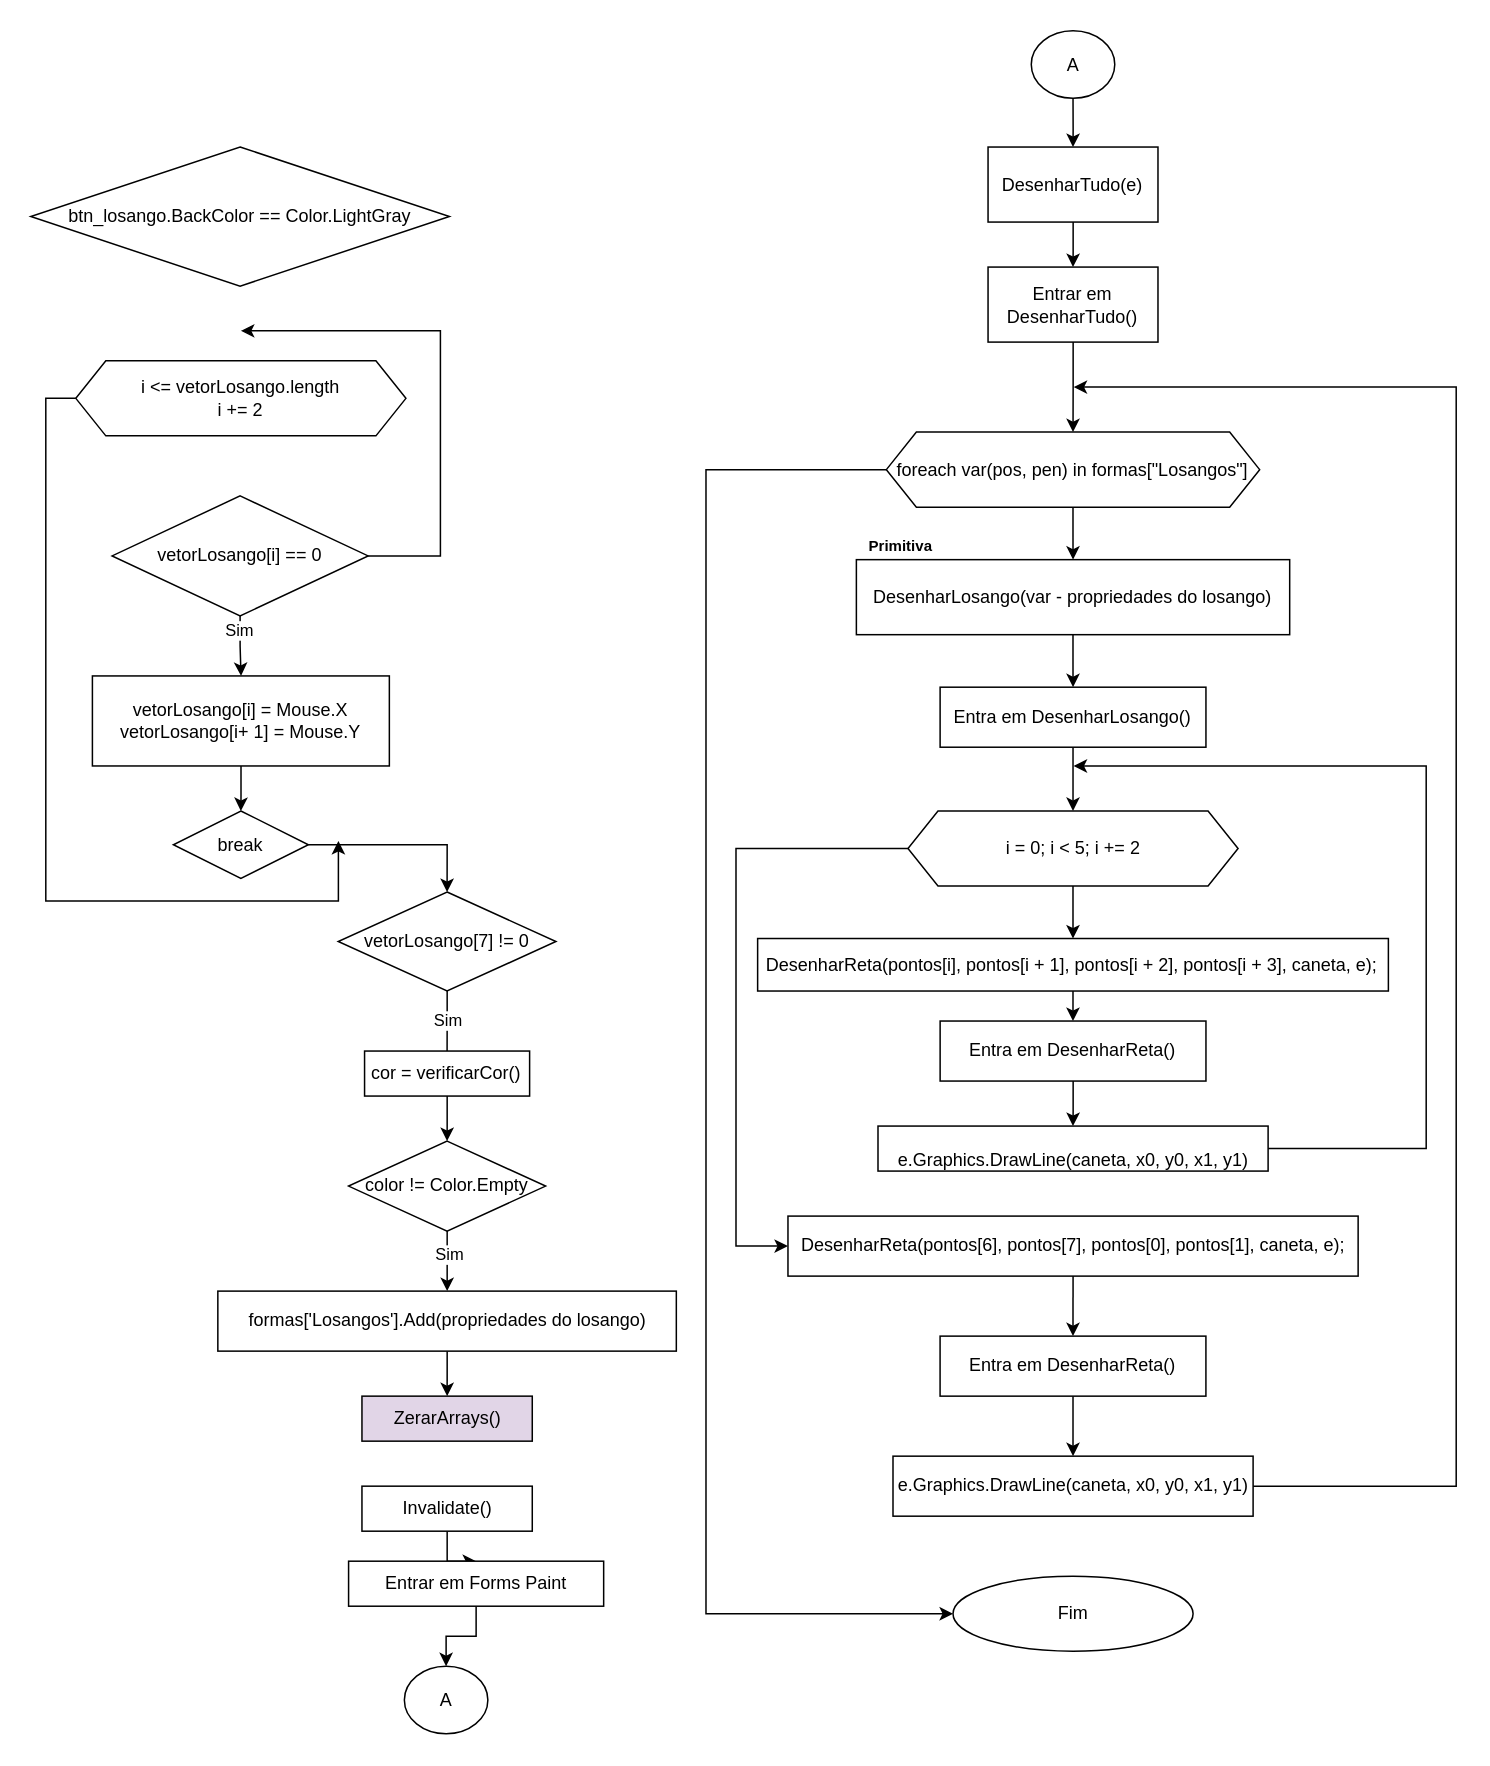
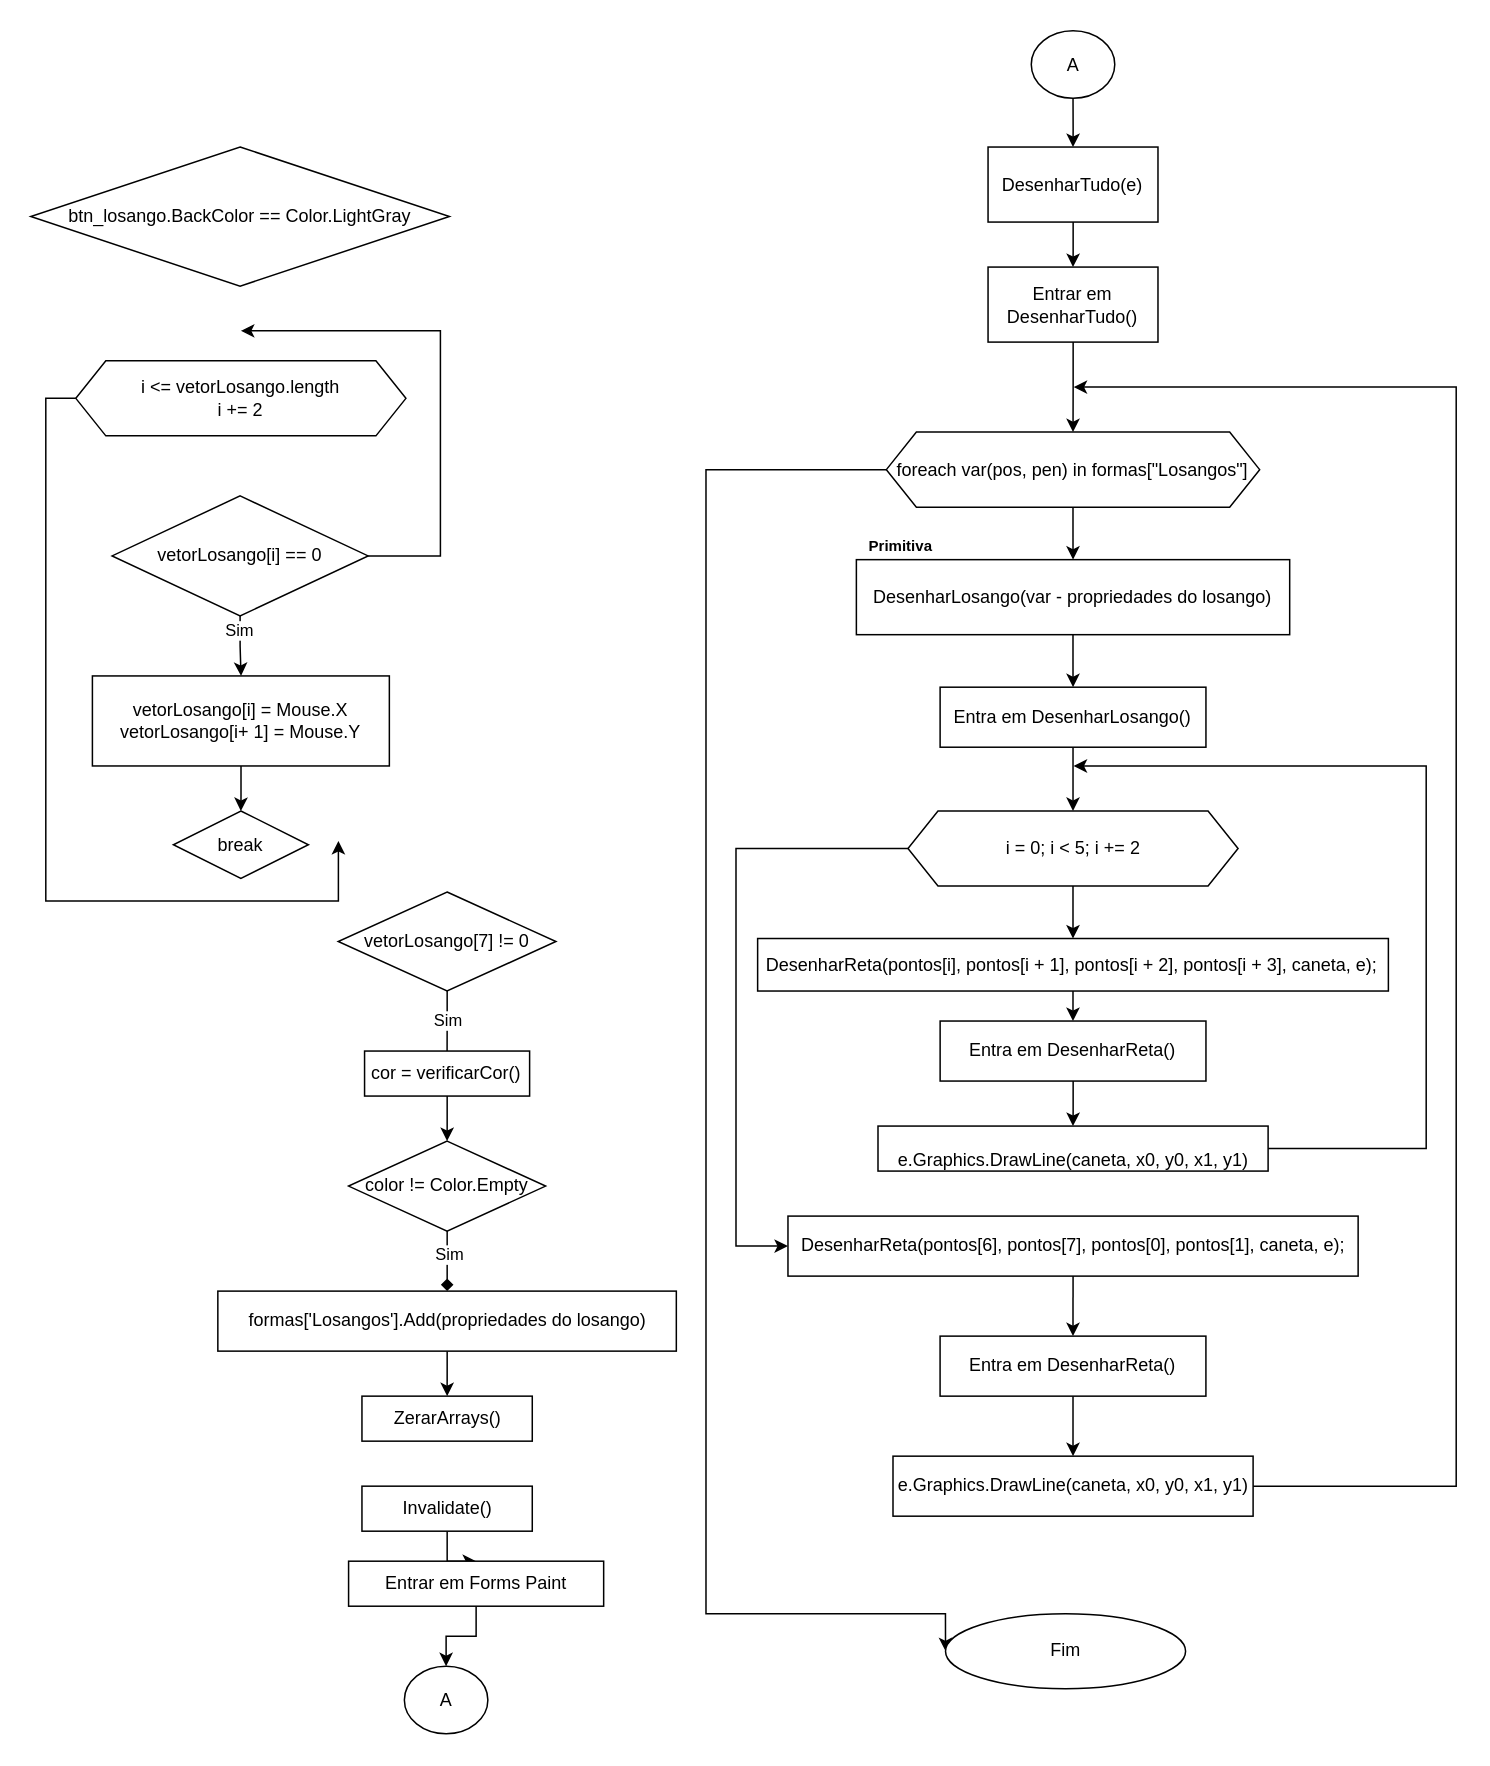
(396, 845) -> none
(447, 1279) -> (447, 1278)
(447, 1418) -> (447, 1418)
(1073, 1613) -> (1065, 1651)
